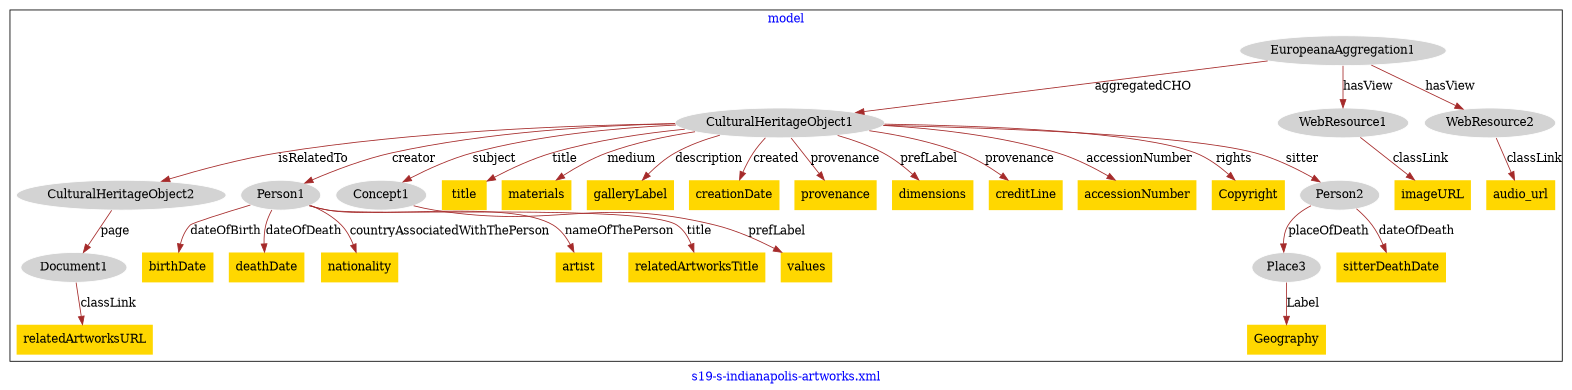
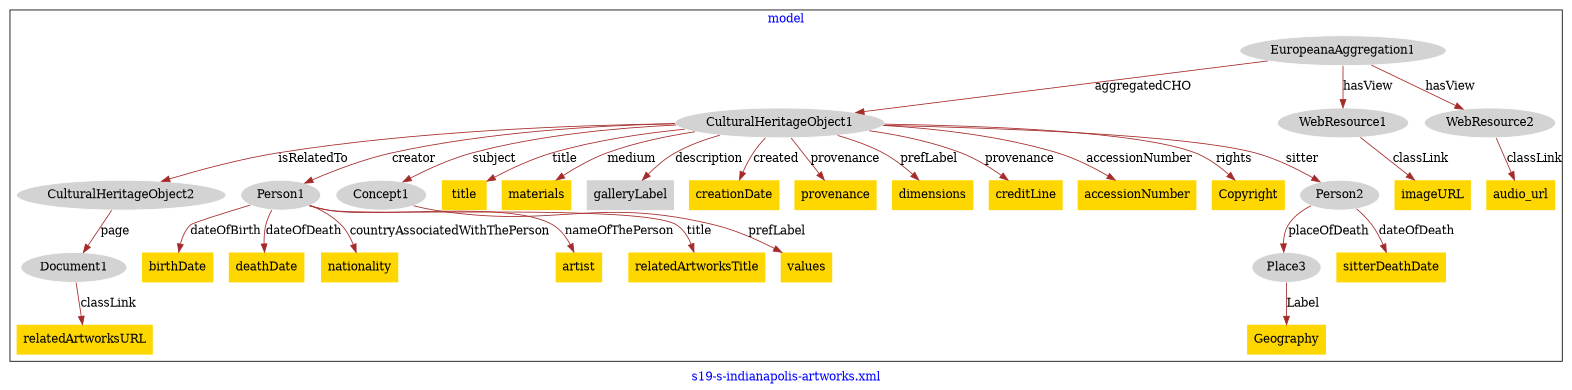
(630, 195) -> (630, 195)
